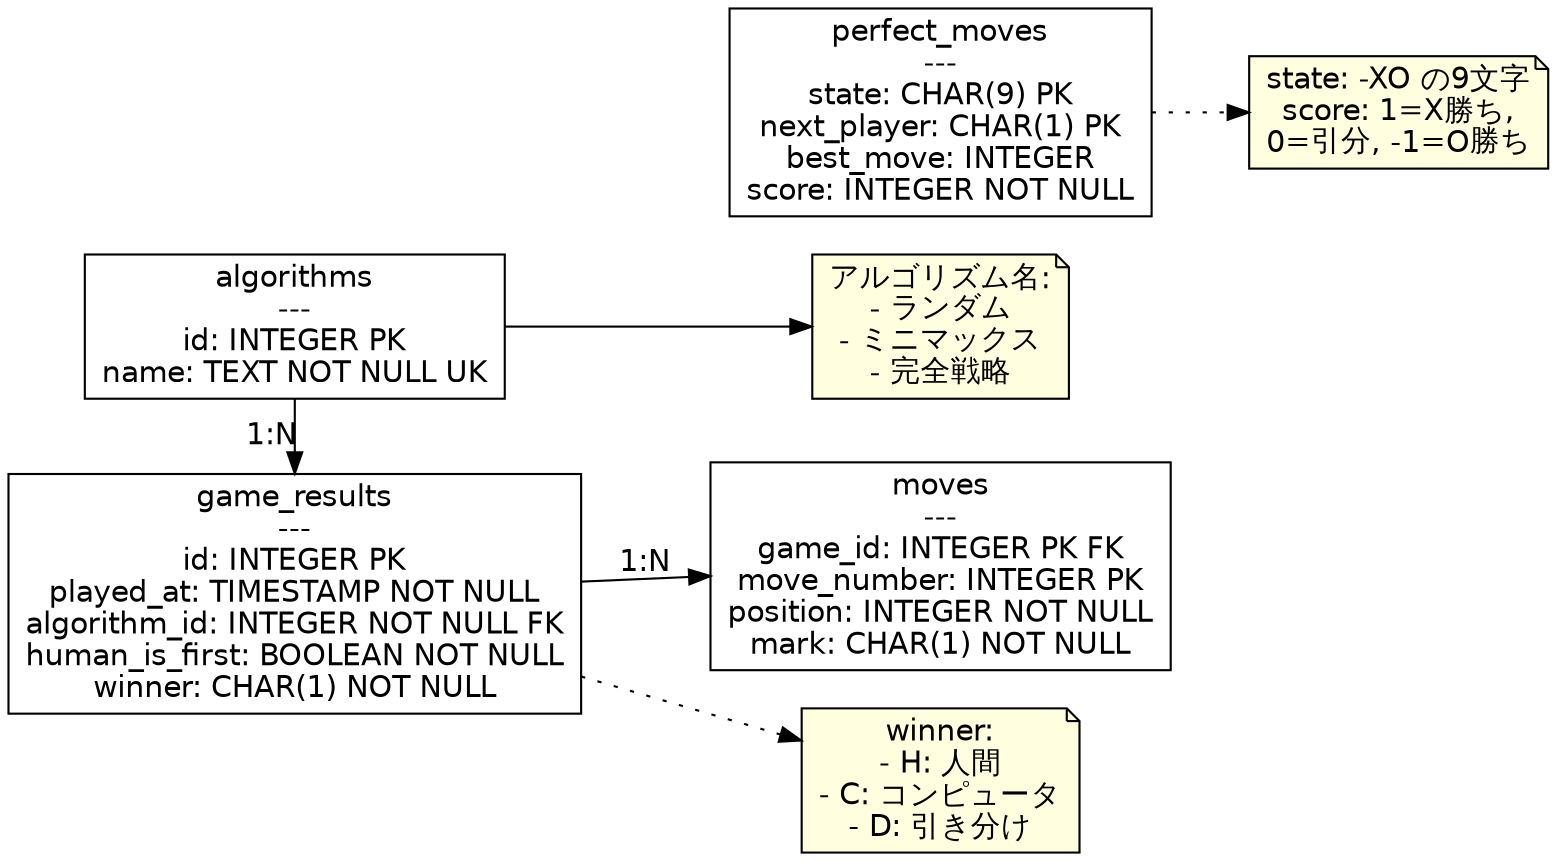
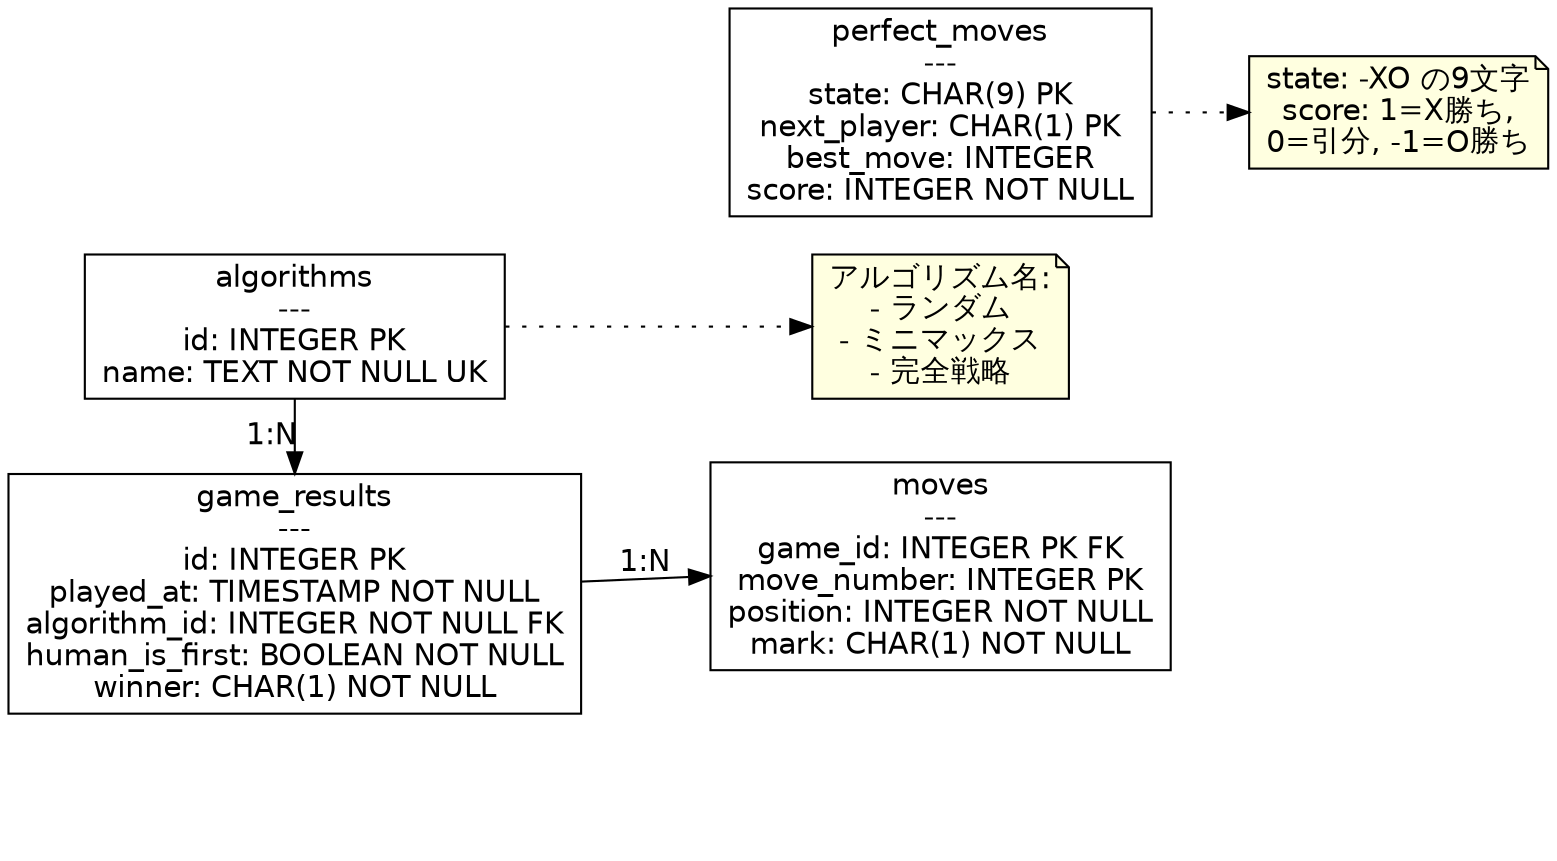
(648, 327) -> (648, 327)
(941, 780) -> none
